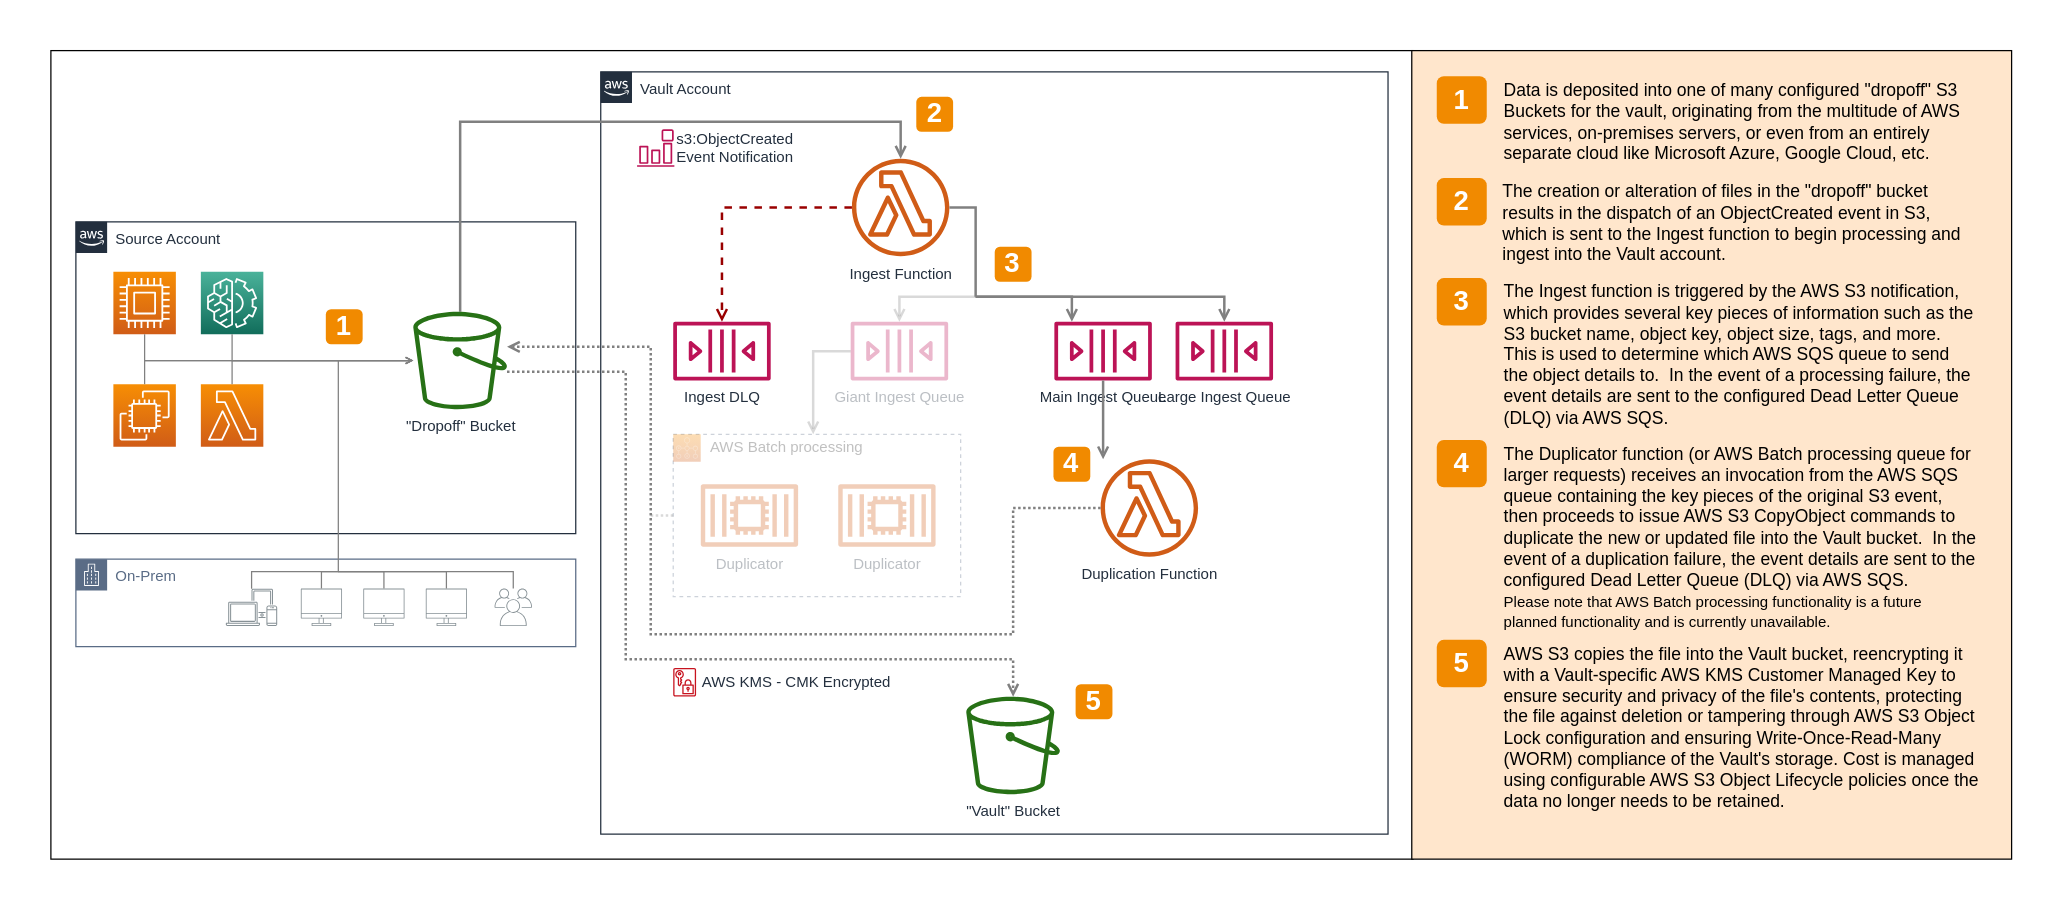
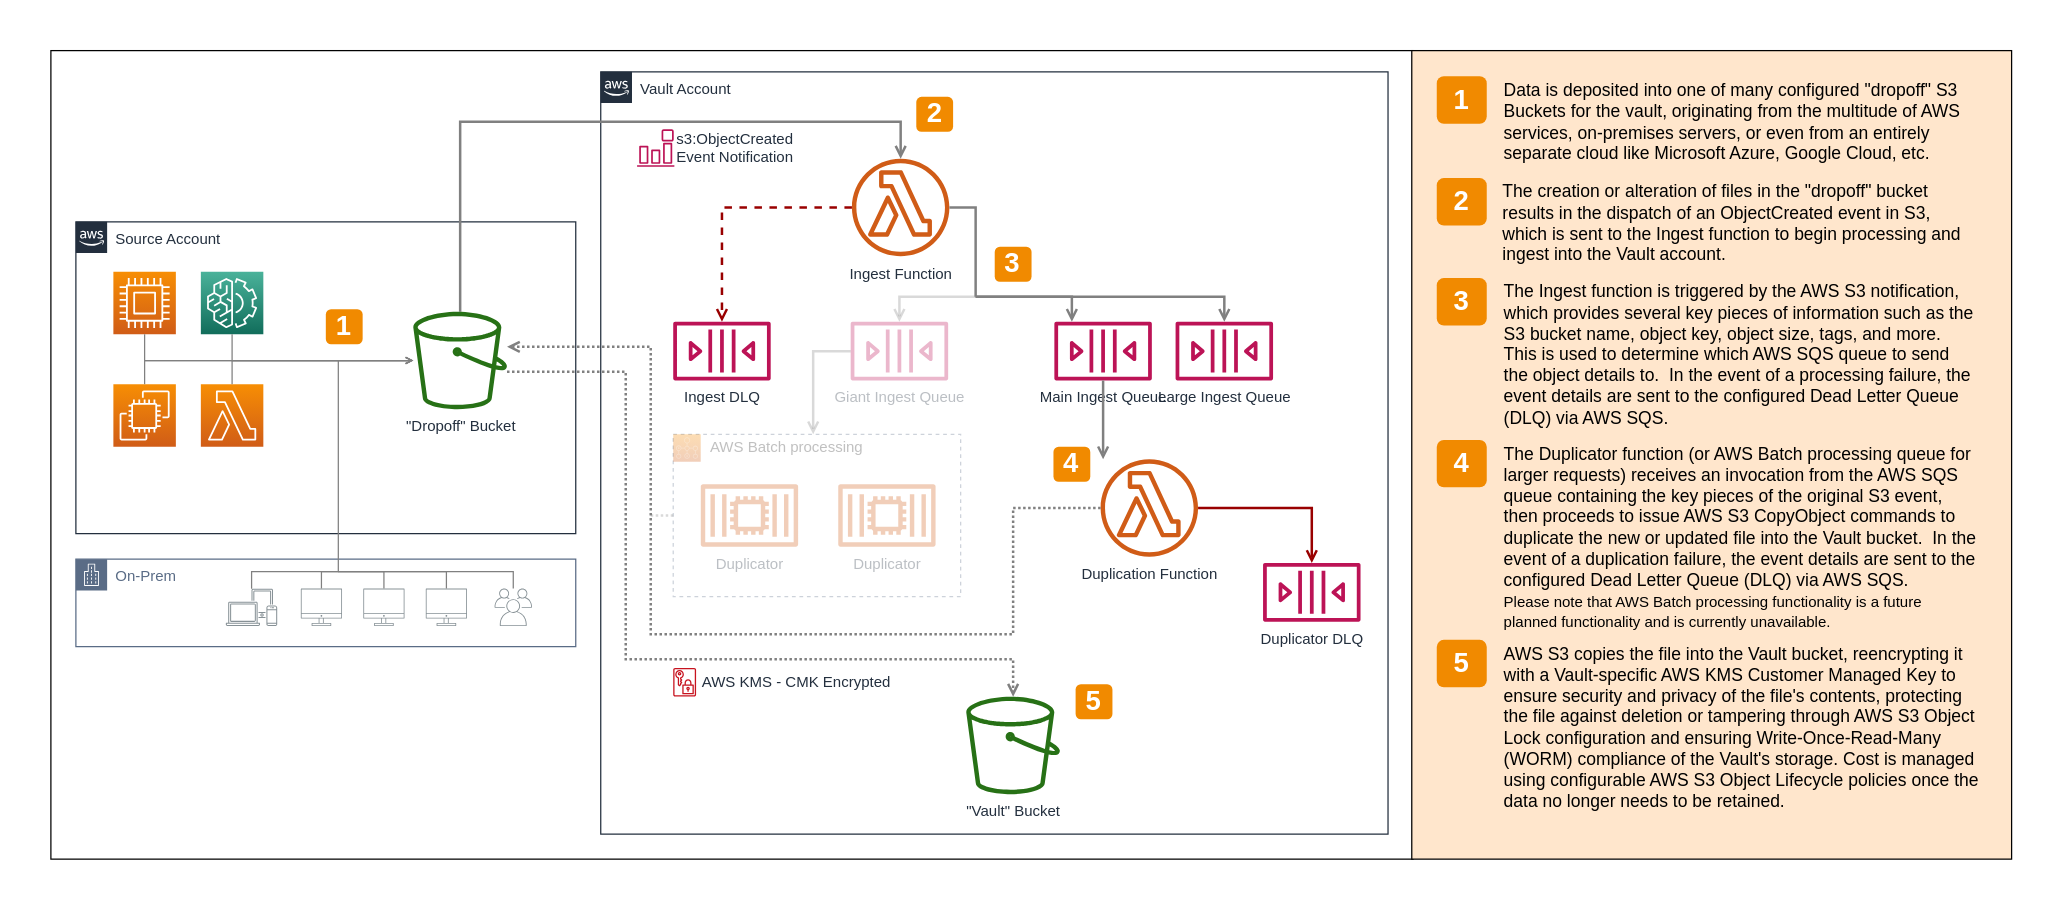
none -> (1280, 508)
none -> (1312, 593)
